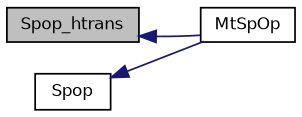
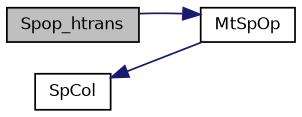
(178, 36) -> (161, 13)
(73, 92) -> (73, 92)
